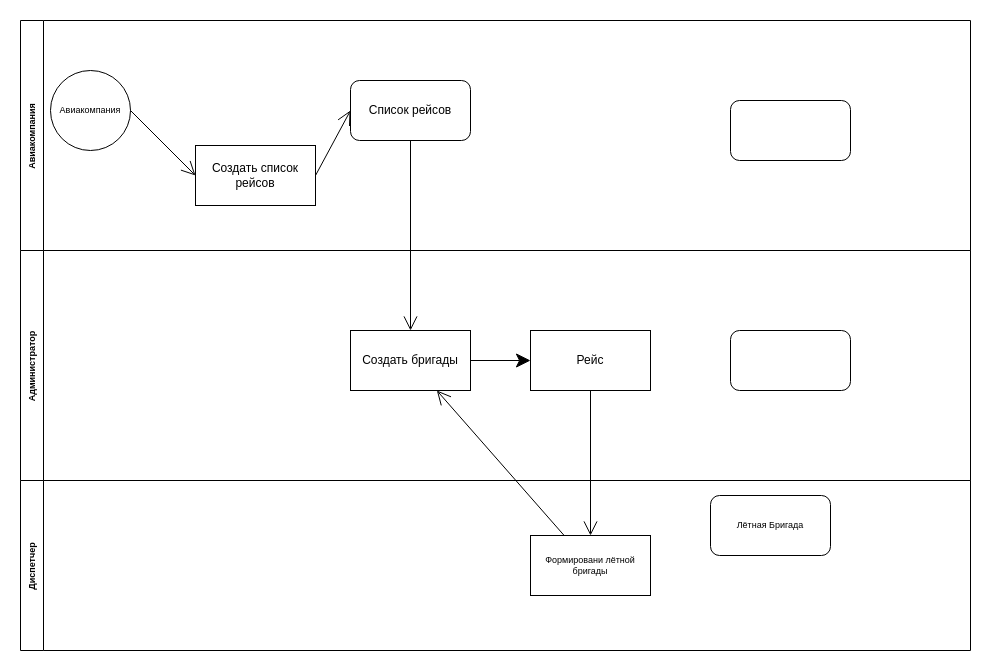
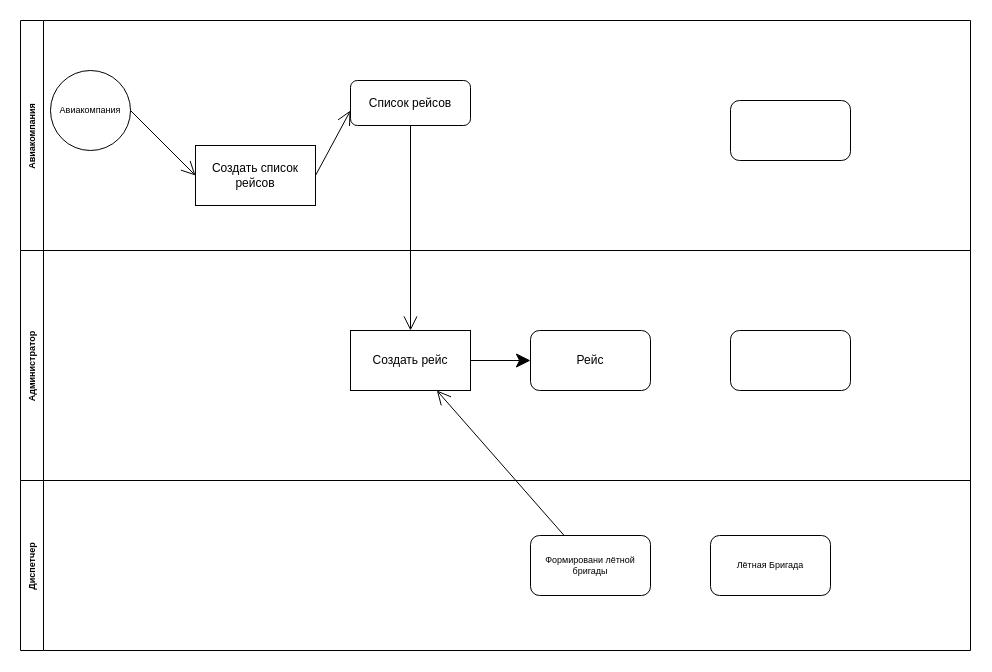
(411, 111) -> (411, 103)
(411, 361) -> (411, 361)
(591, 361) -> (591, 361)
(591, 462) -> none
(771, 526) -> (771, 566)
(591, 566) -> (591, 566)
